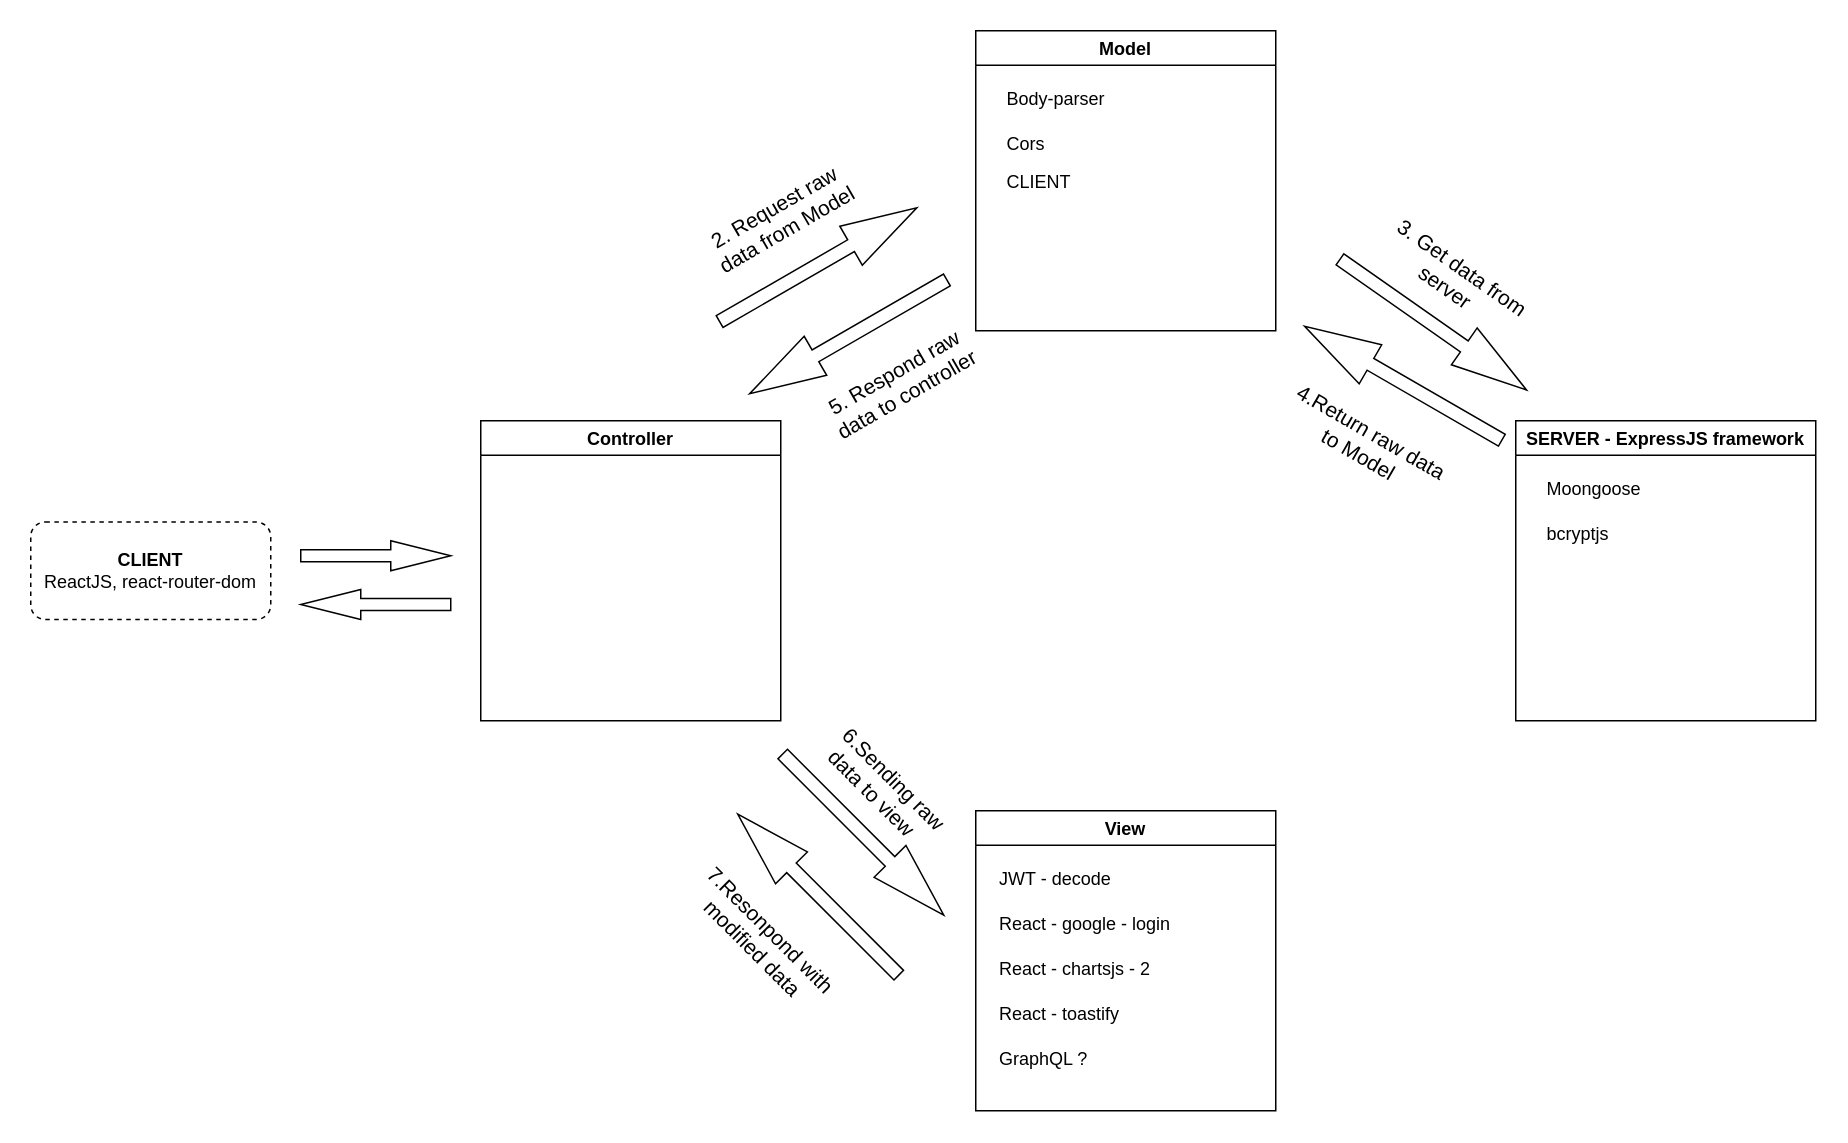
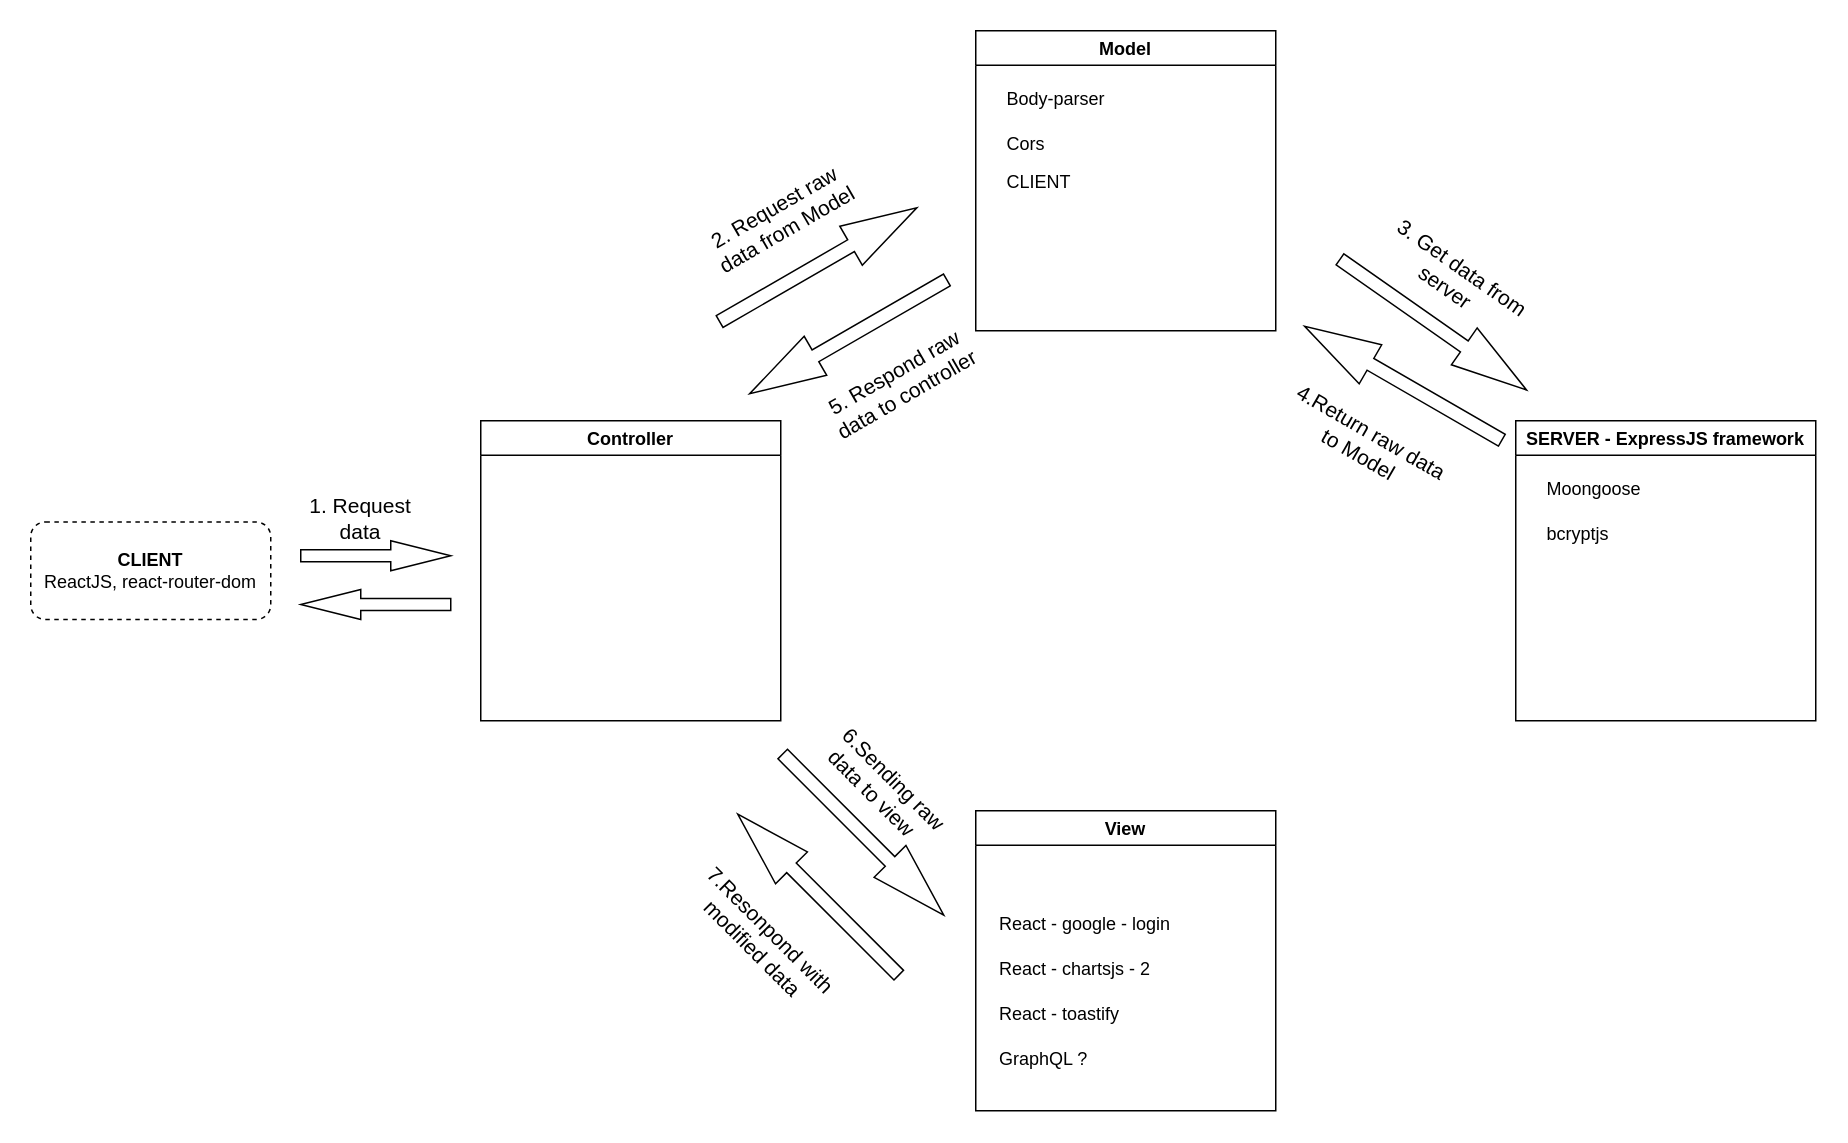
none -> (361, 518)
(1118, 878) -> none
